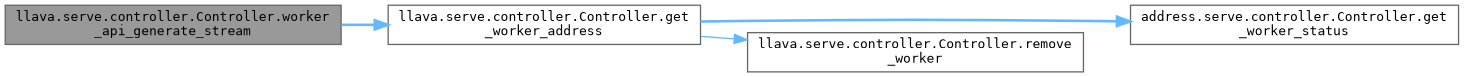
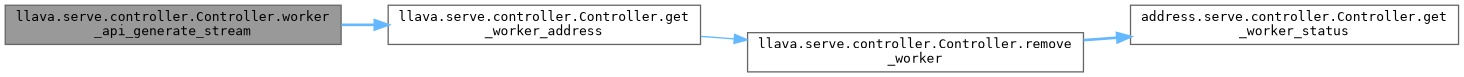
(909, 20) -> (1100, 39)
